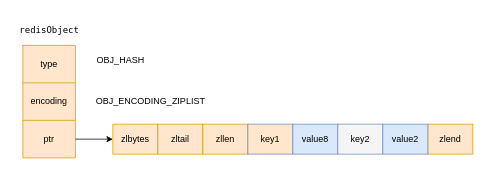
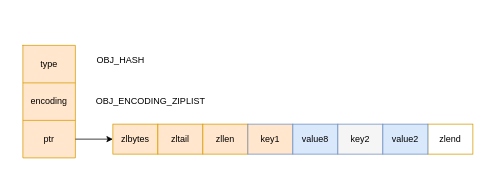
(49, 30) -> none
(450, 139) -> (450, 139)
